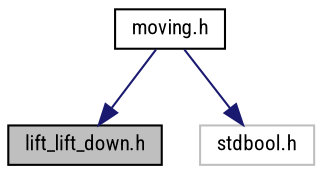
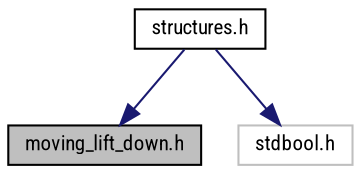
(170, 29) -> (200, 29)
(85, 145) -> (105, 145)
